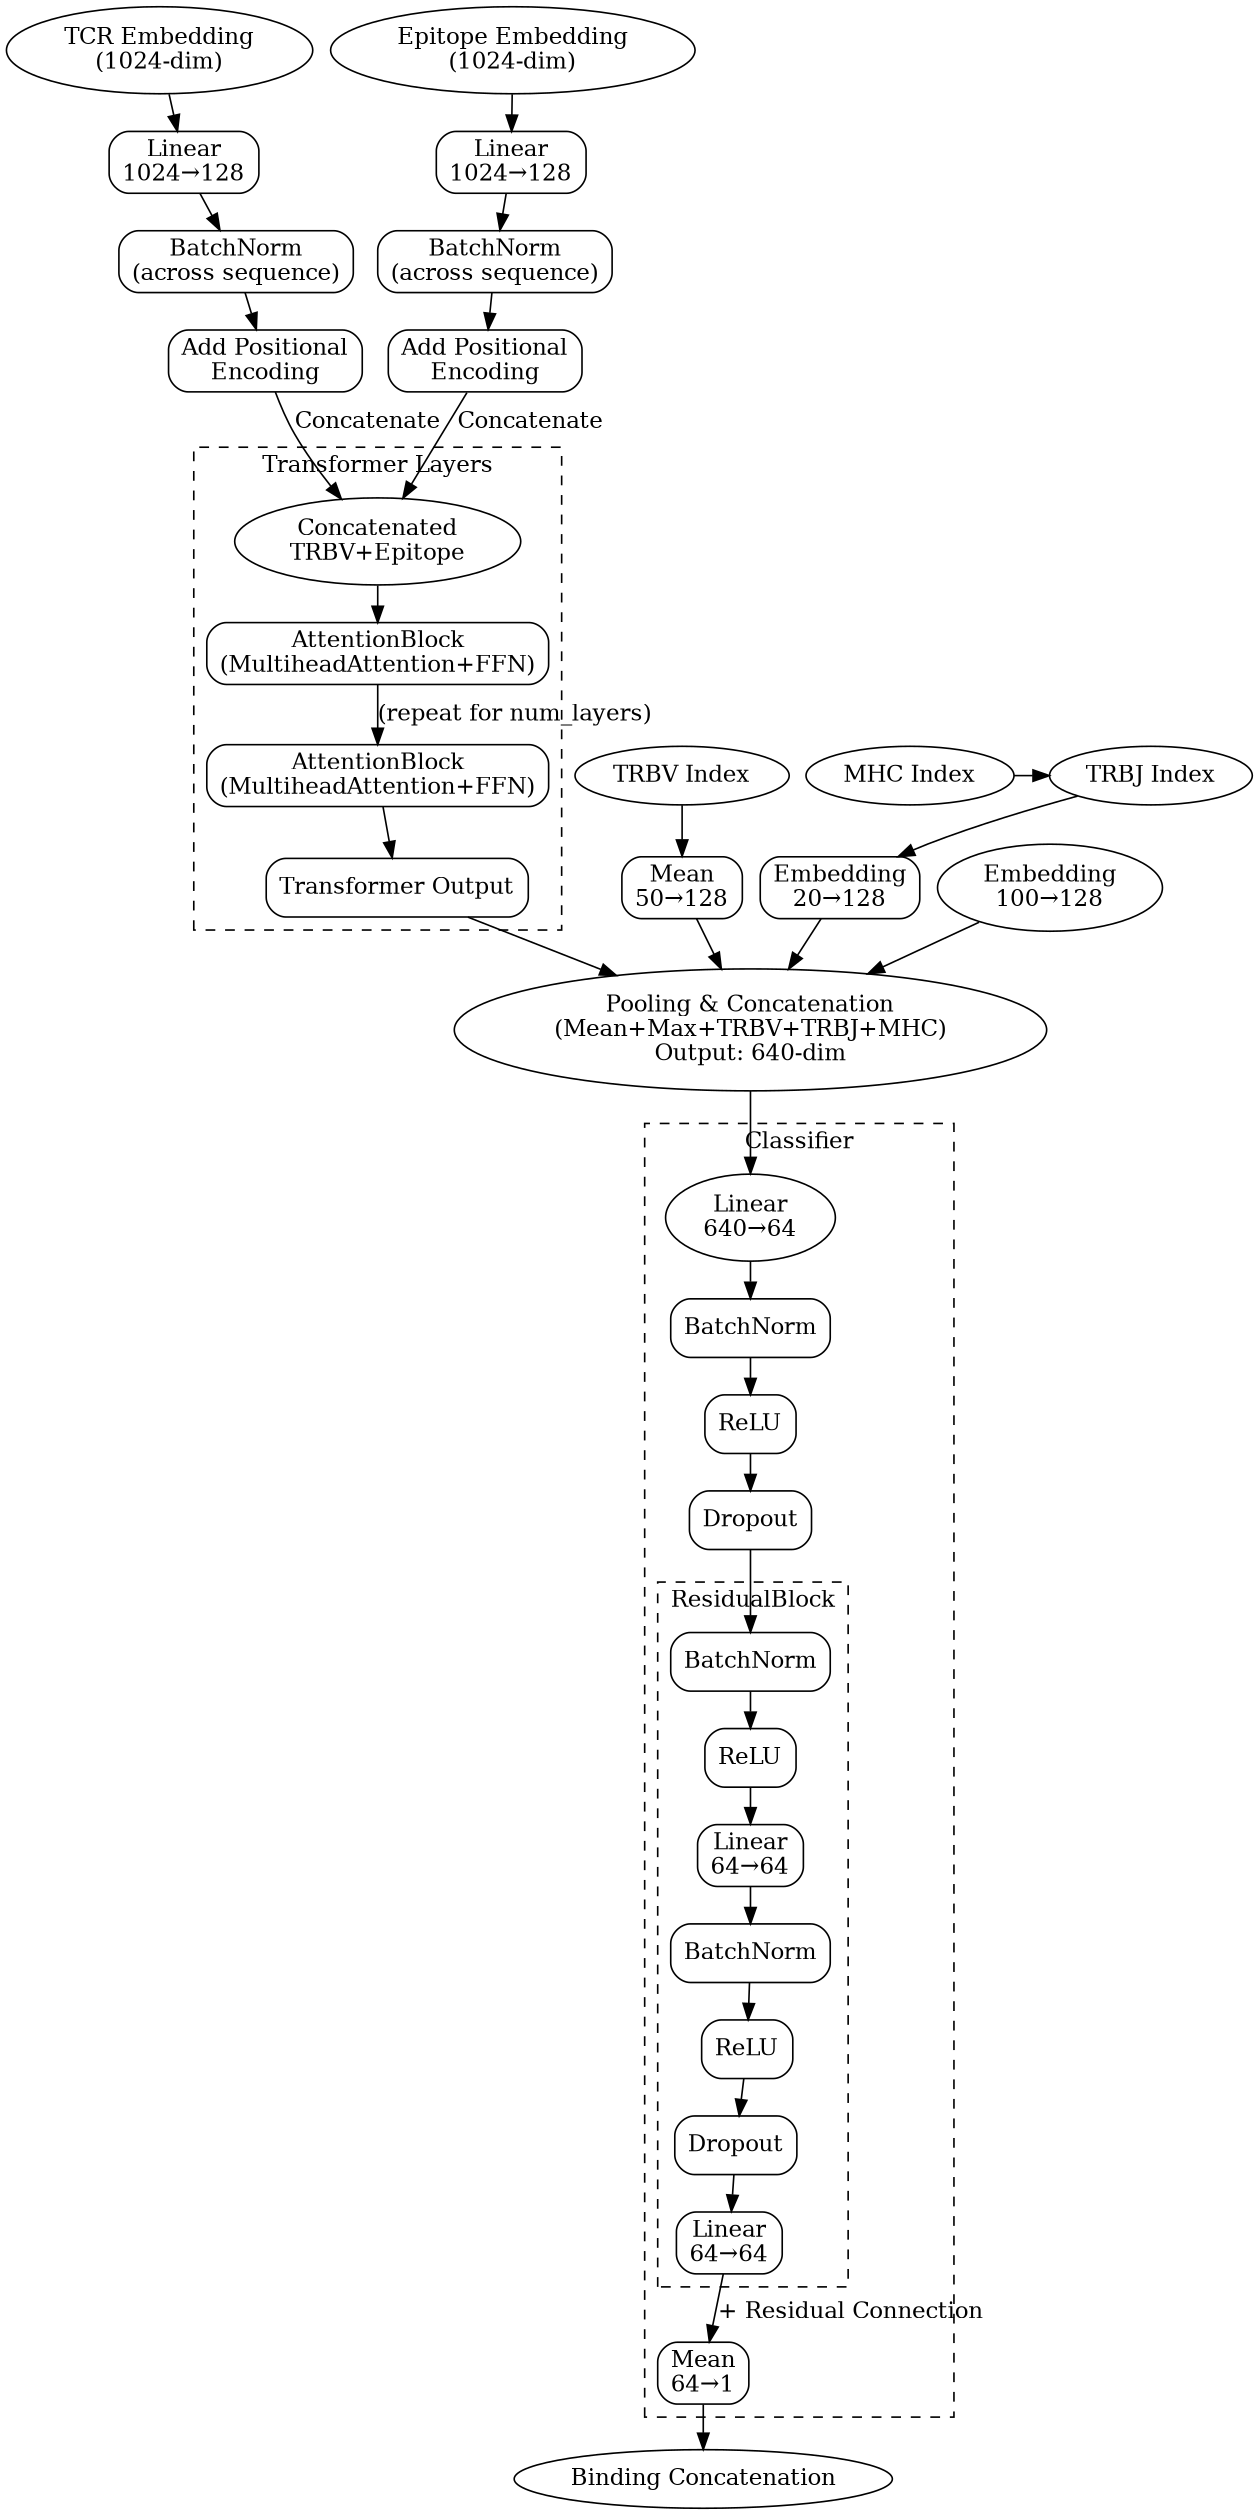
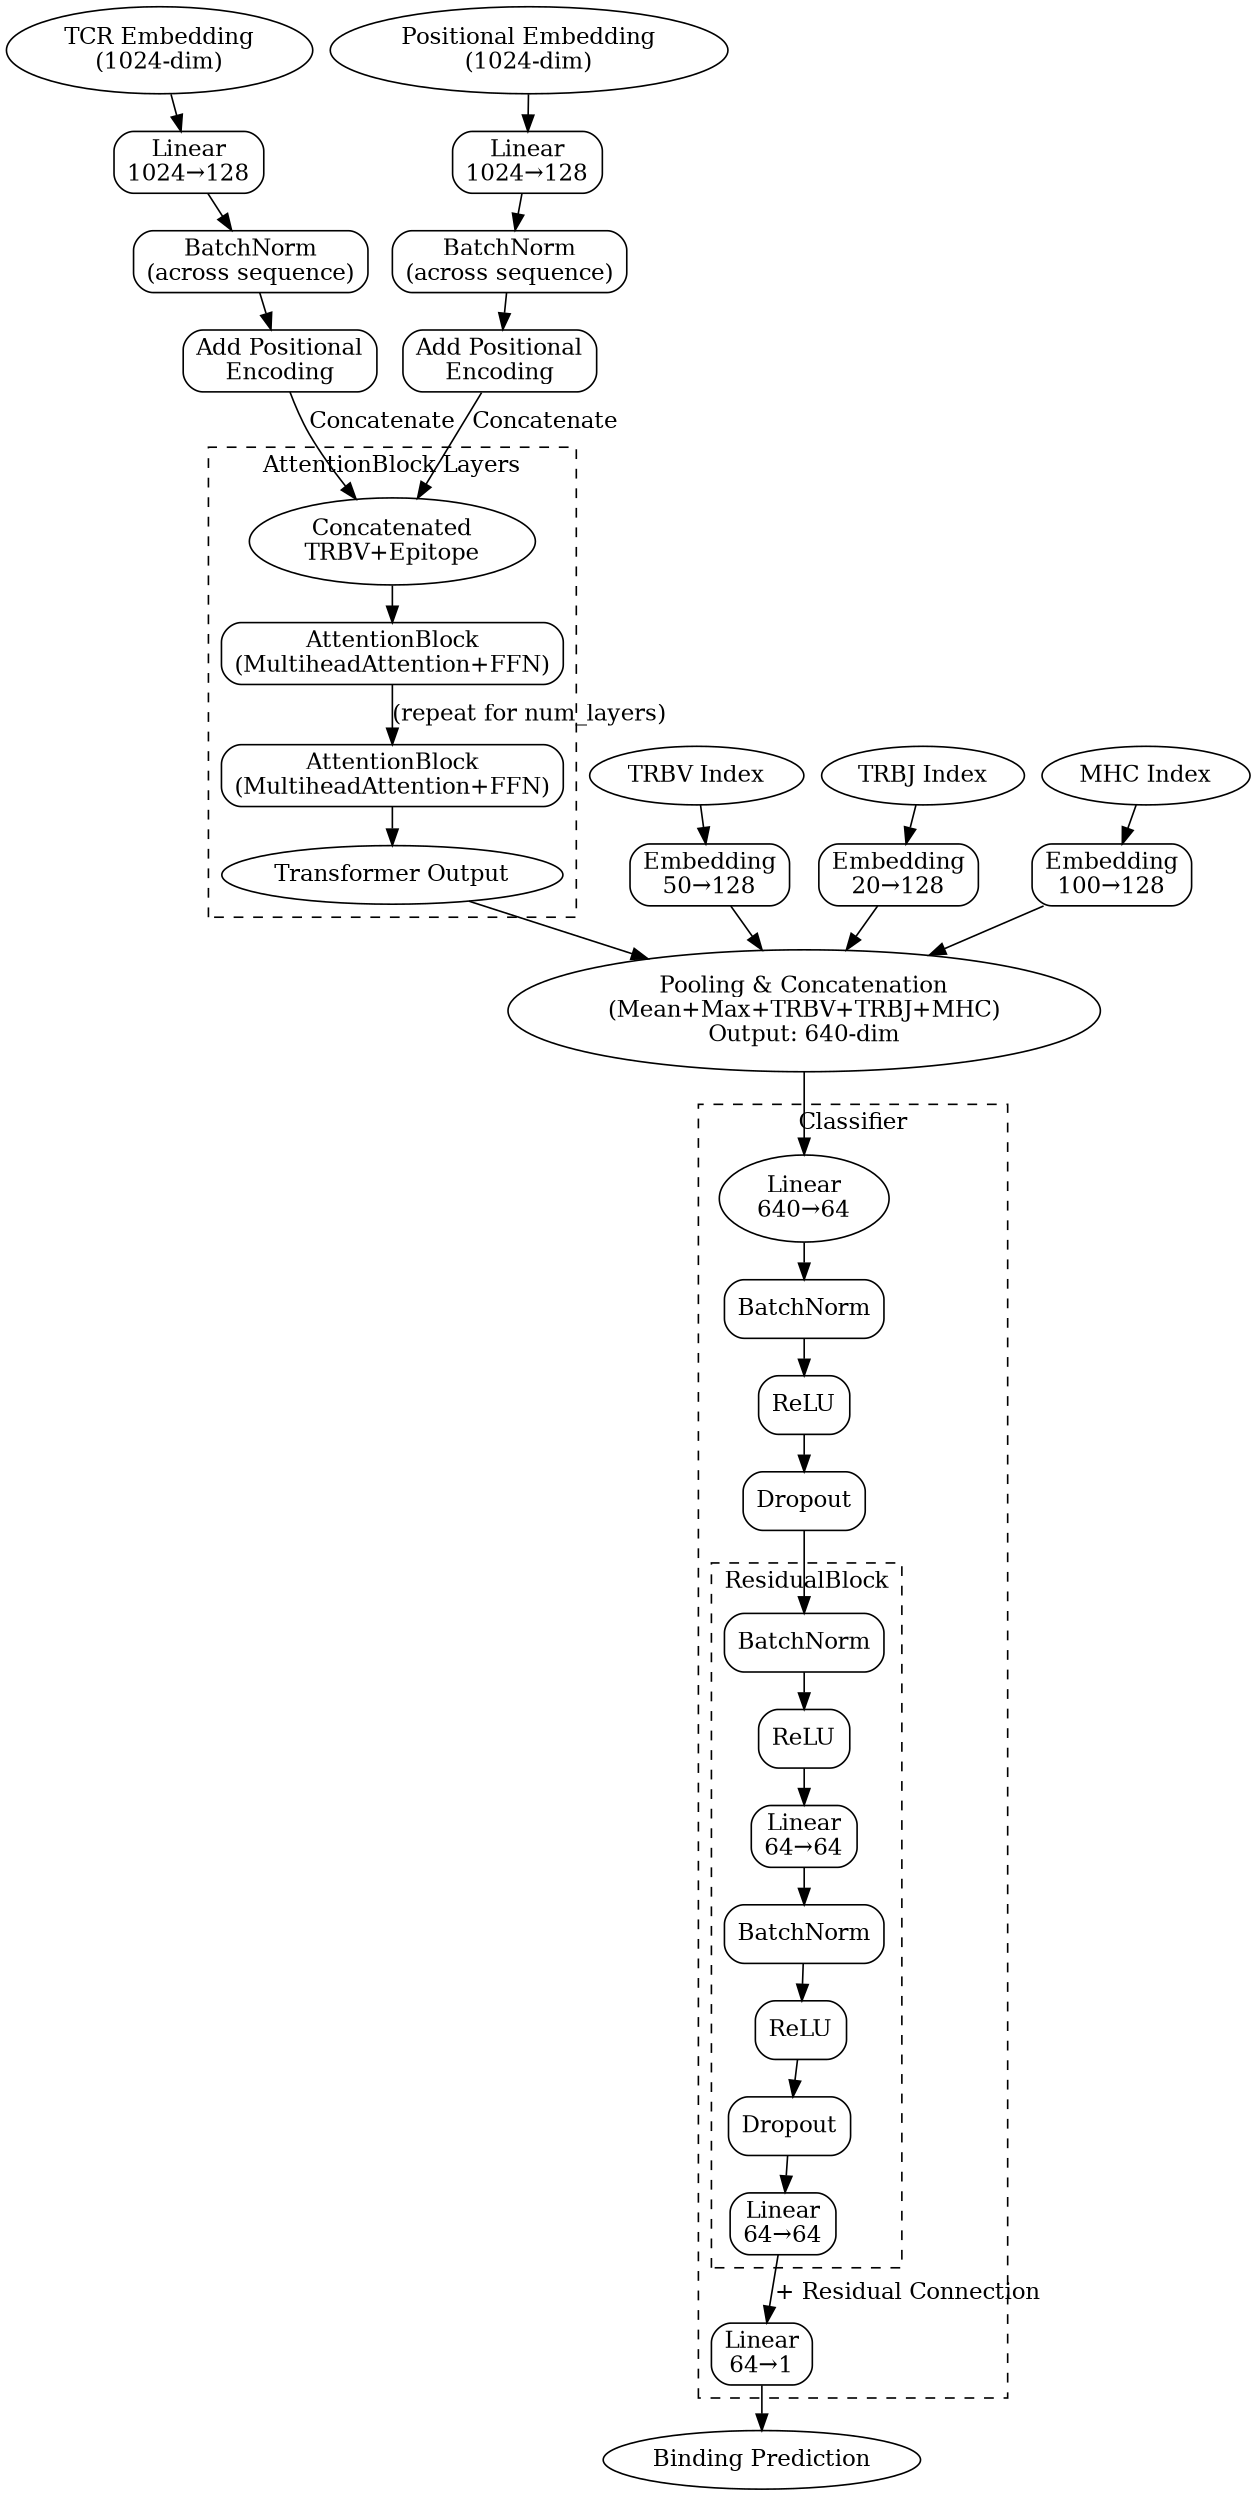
(513, 50) -> (529, 50)
(378, 466) -> (392, 466)
(1023, 776) -> (1132, 817)
(397, 888) -> (392, 875)
(682, 888) -> (710, 875)
(1050, 888) -> (1112, 875)
(703, 2373) -> (762, 2354)
(703, 2479) -> (762, 2460)
